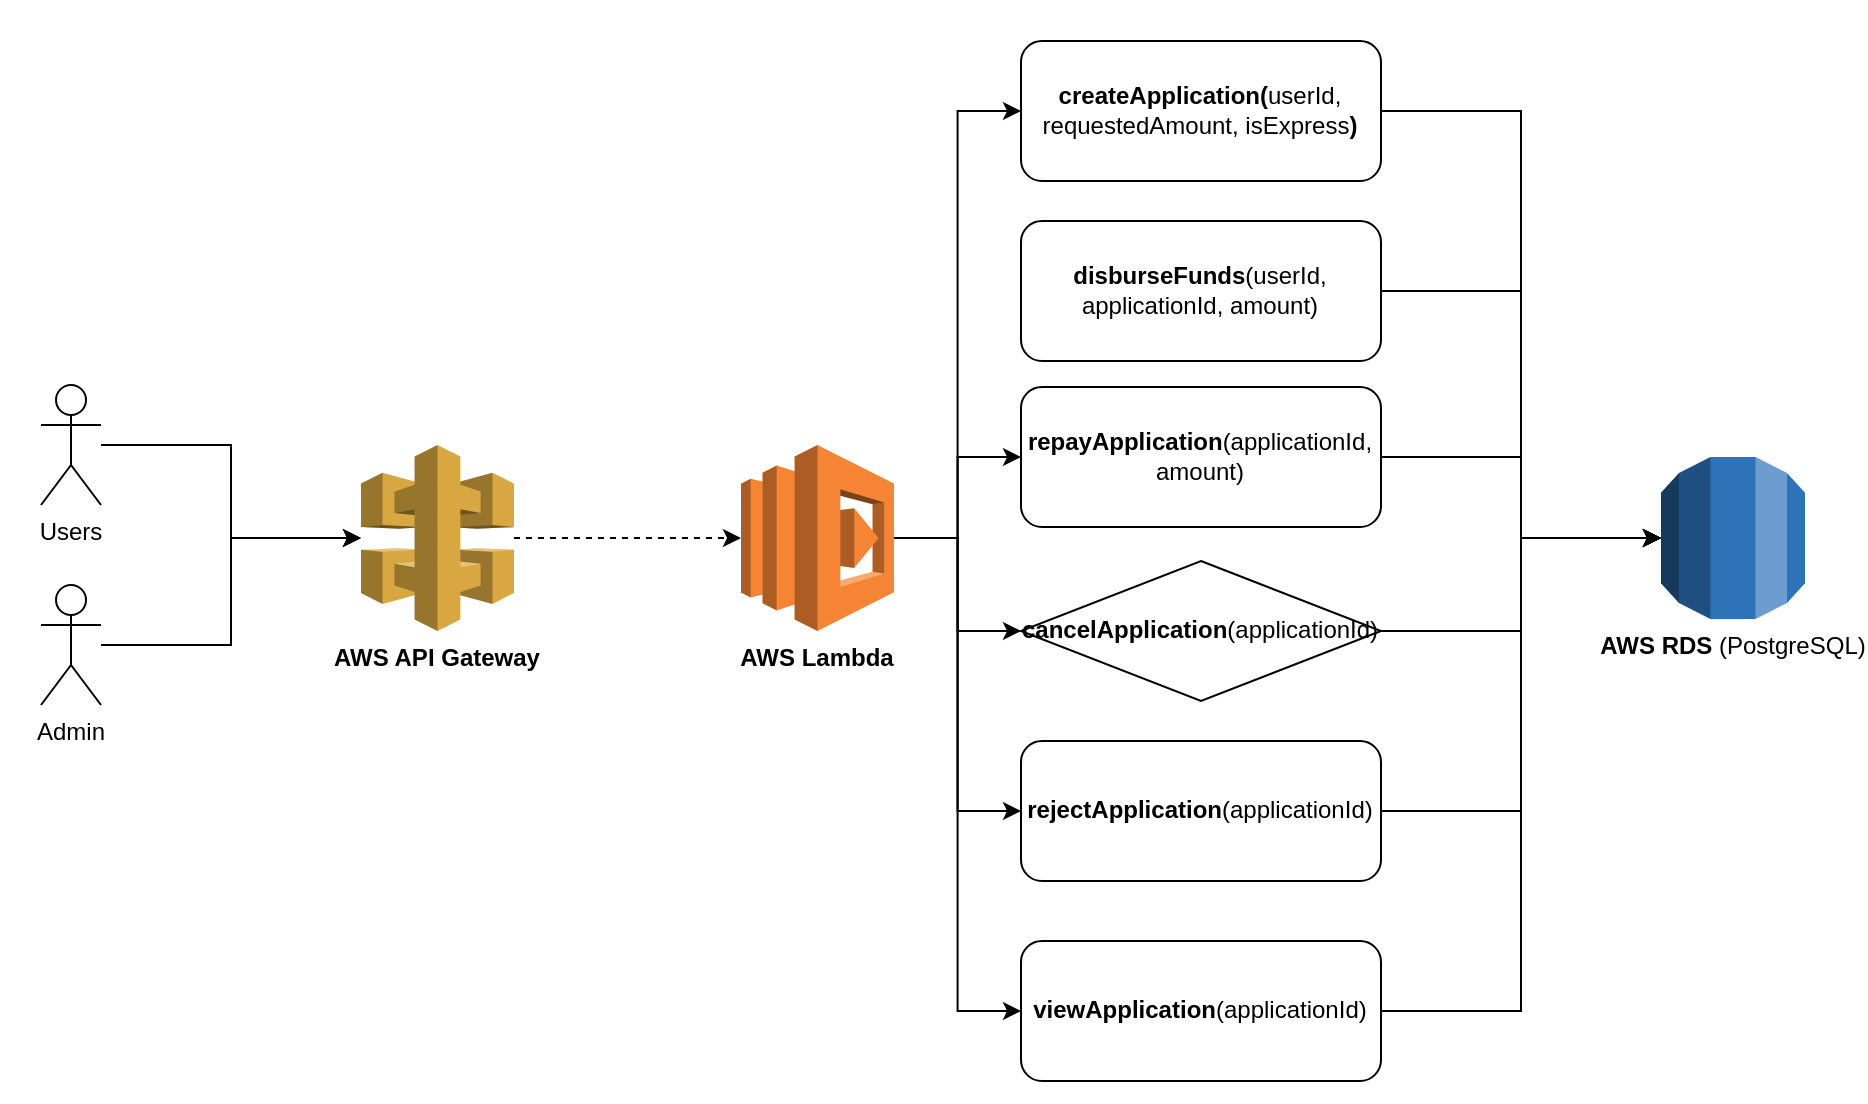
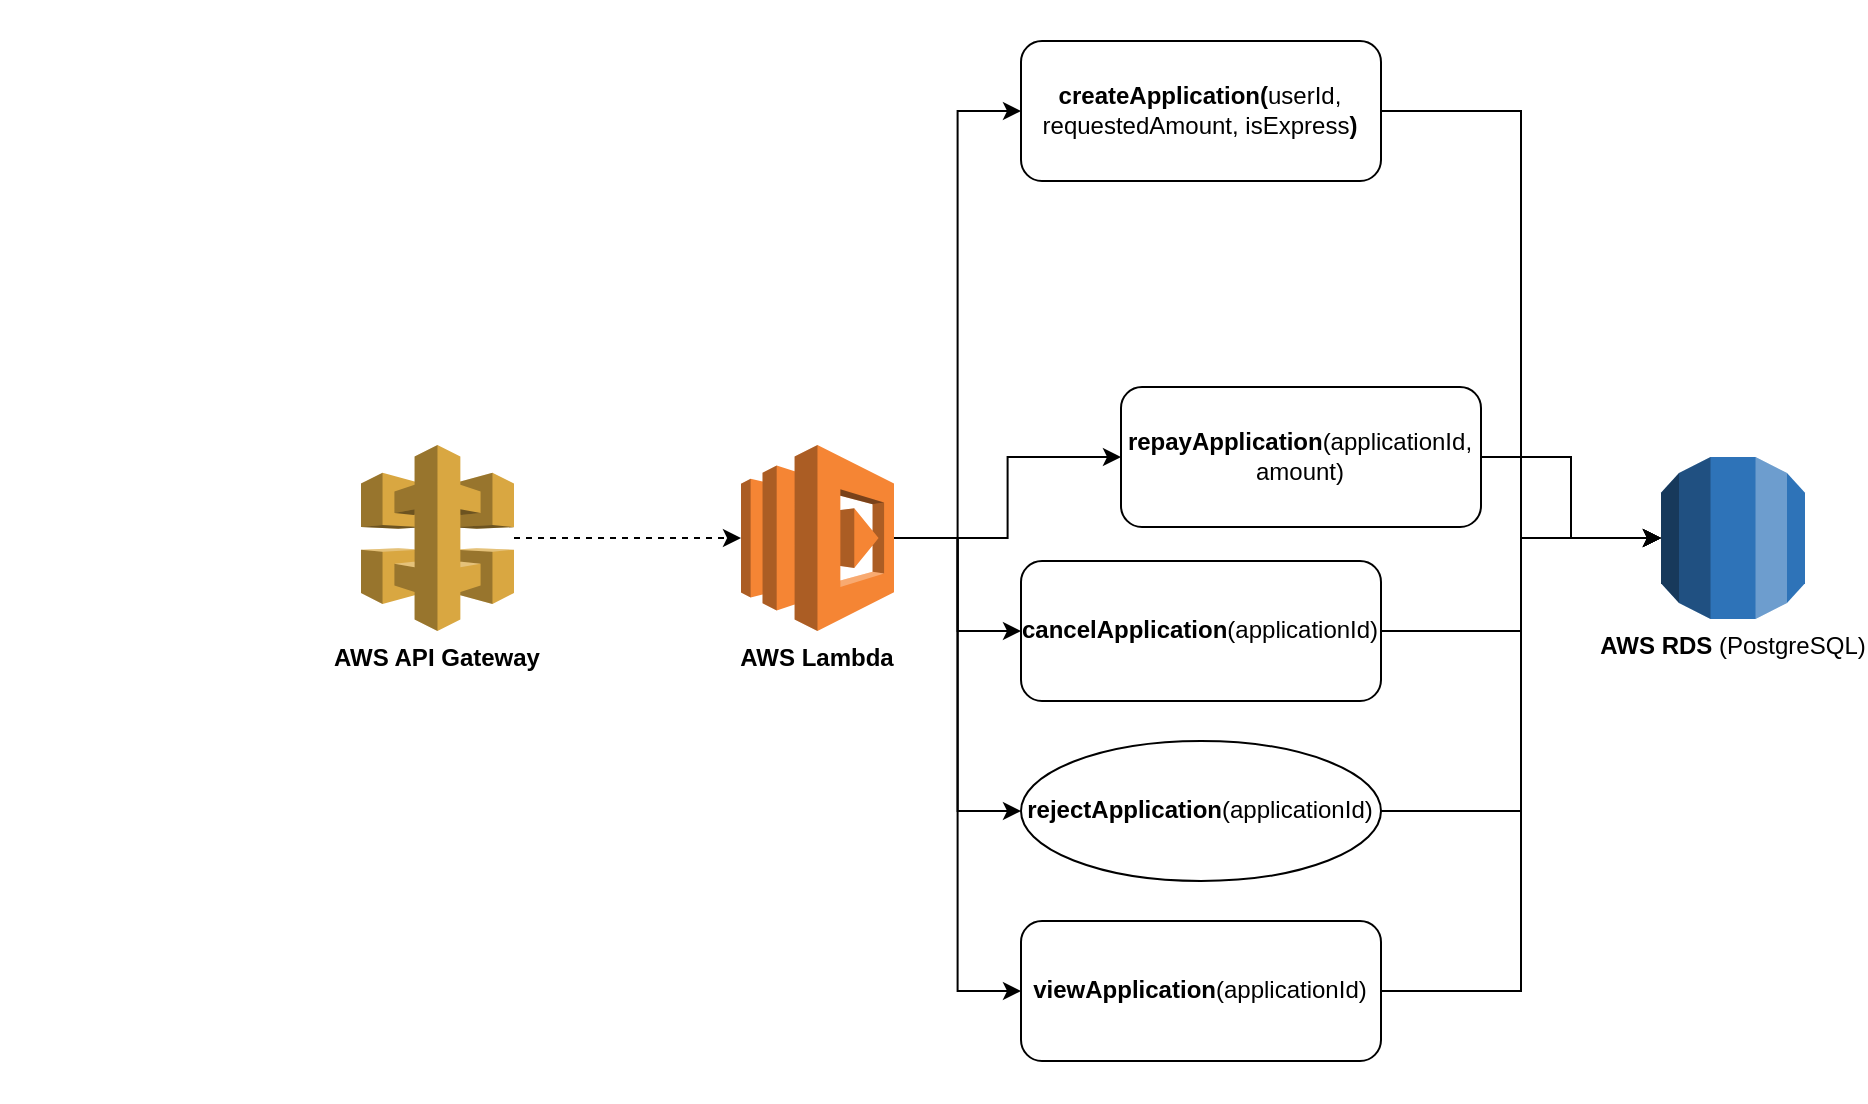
(1201, 291) -> none
(1449, 291) -> none
(71, 445) -> none
(211, 445) -> none
(1201, 457) -> (1301, 457)
(1201, 631) -> (1201, 631)
(71, 645) -> none
(217, 645) -> none
(1201, 811) -> (1201, 811)
(1201, 1011) -> (1201, 991)
